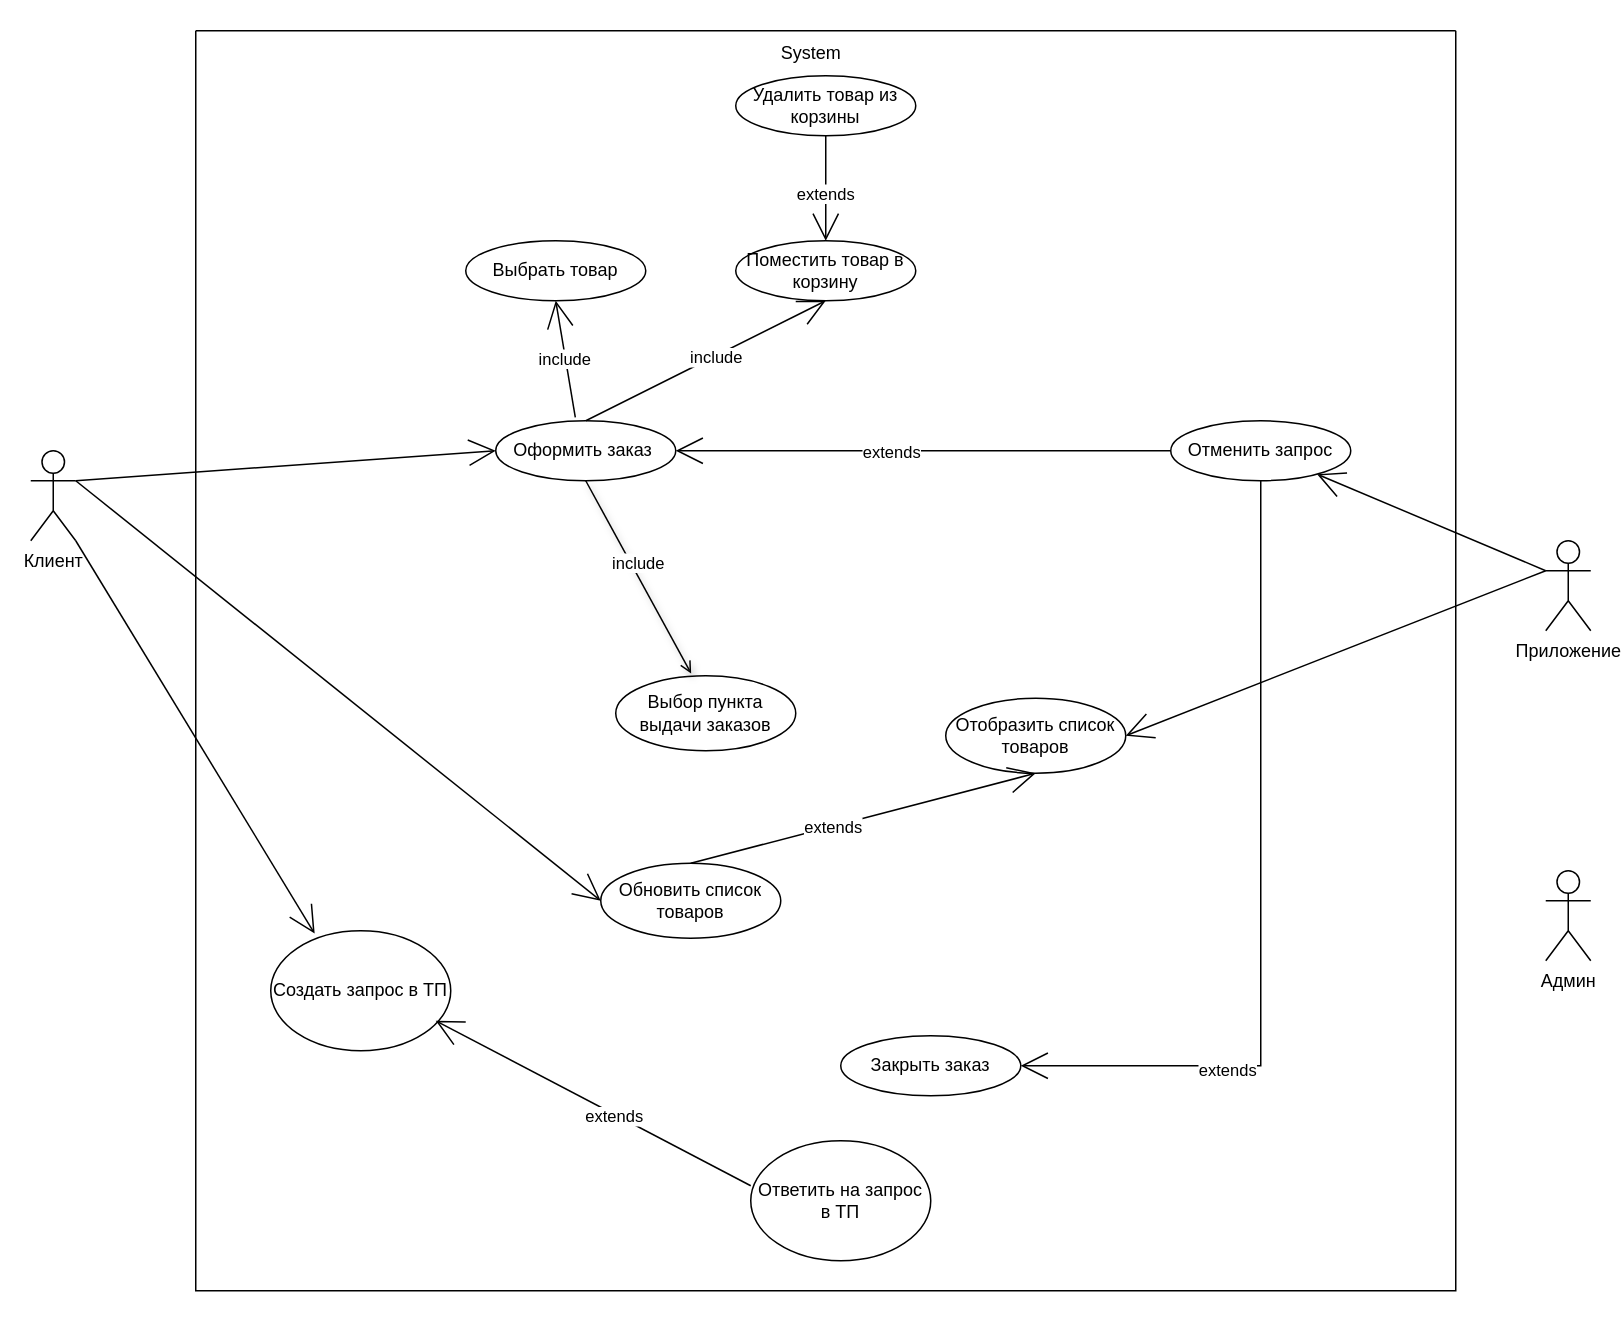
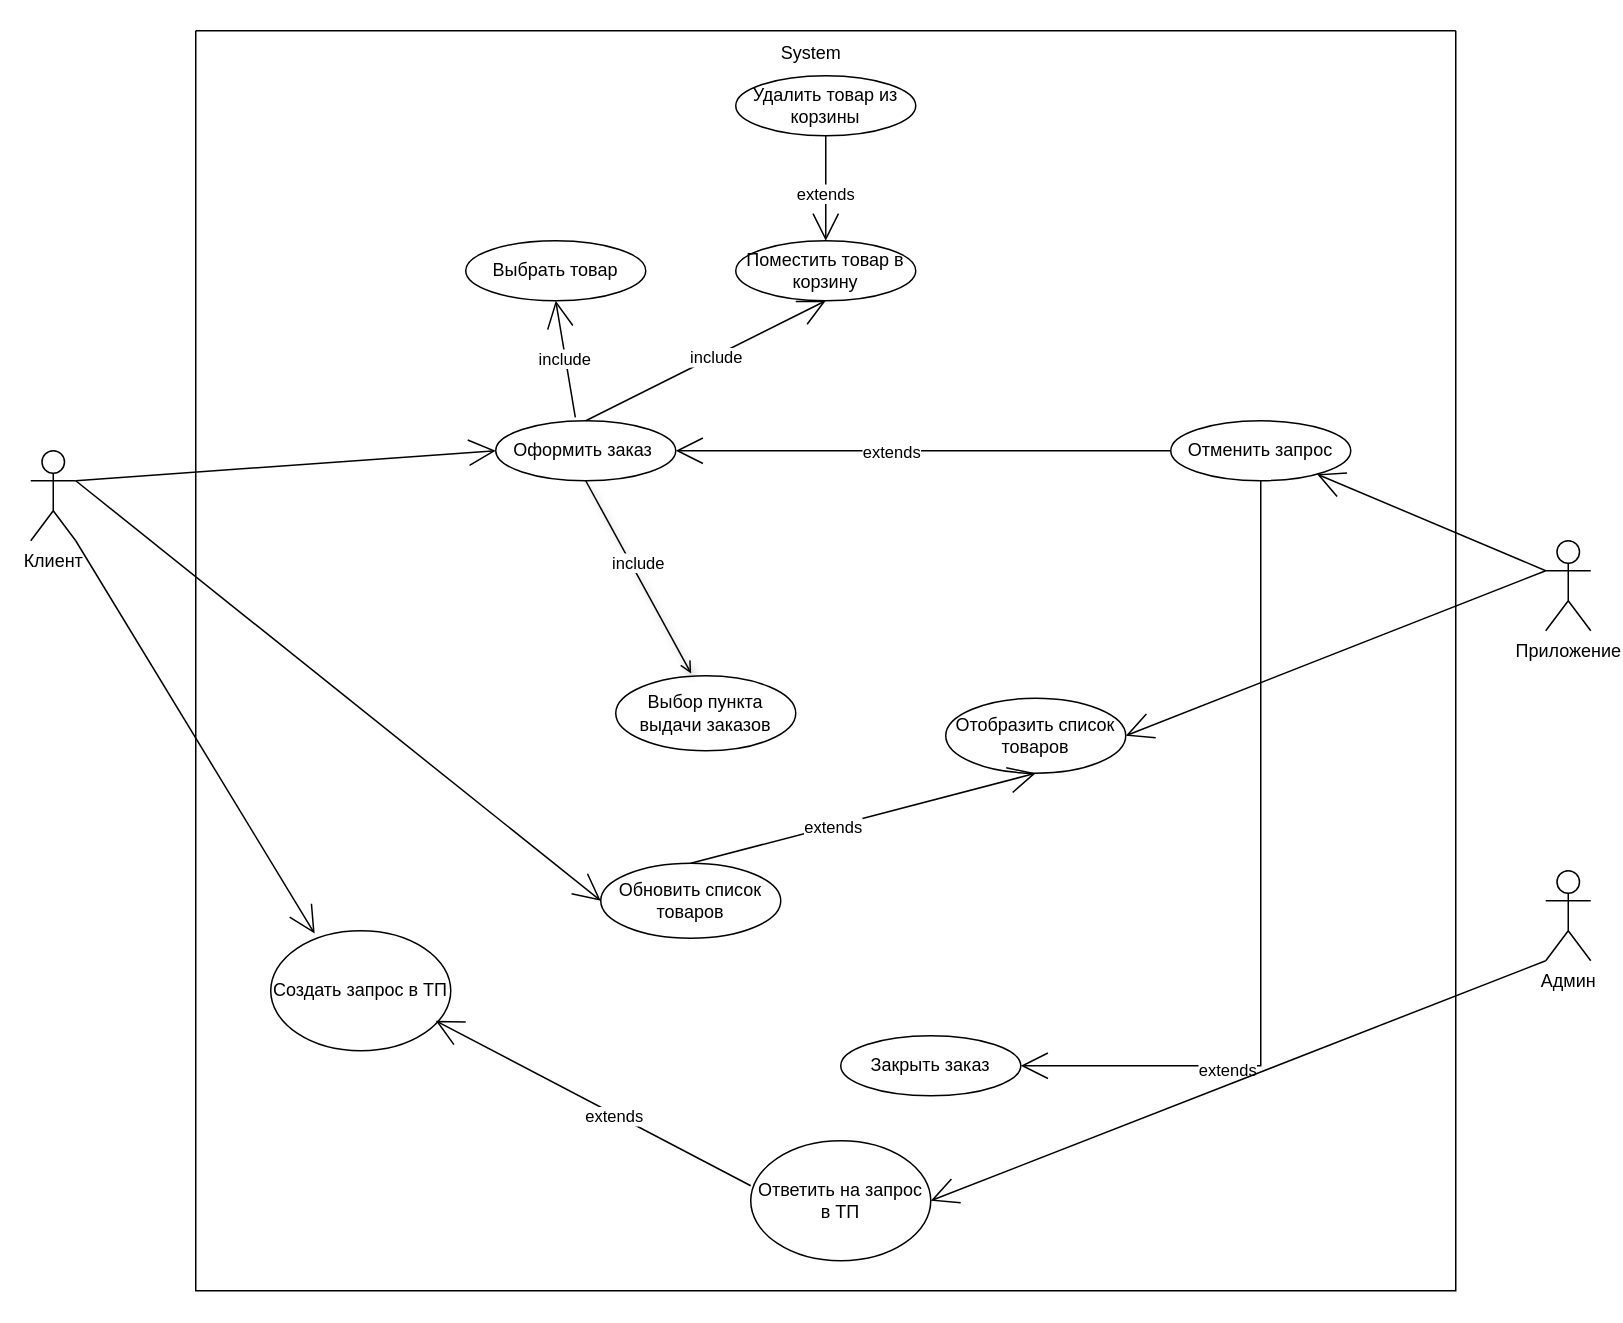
none -> (1240, 1080)
